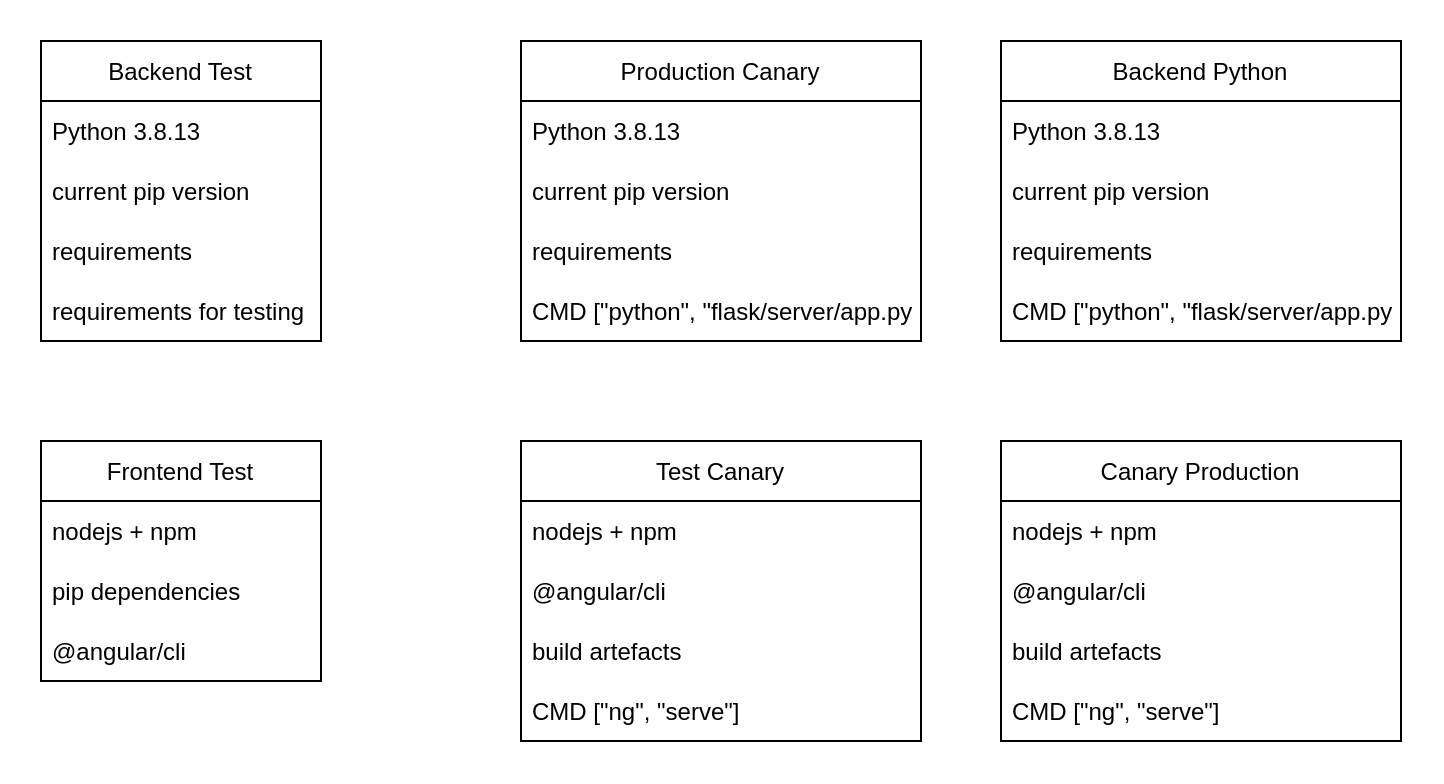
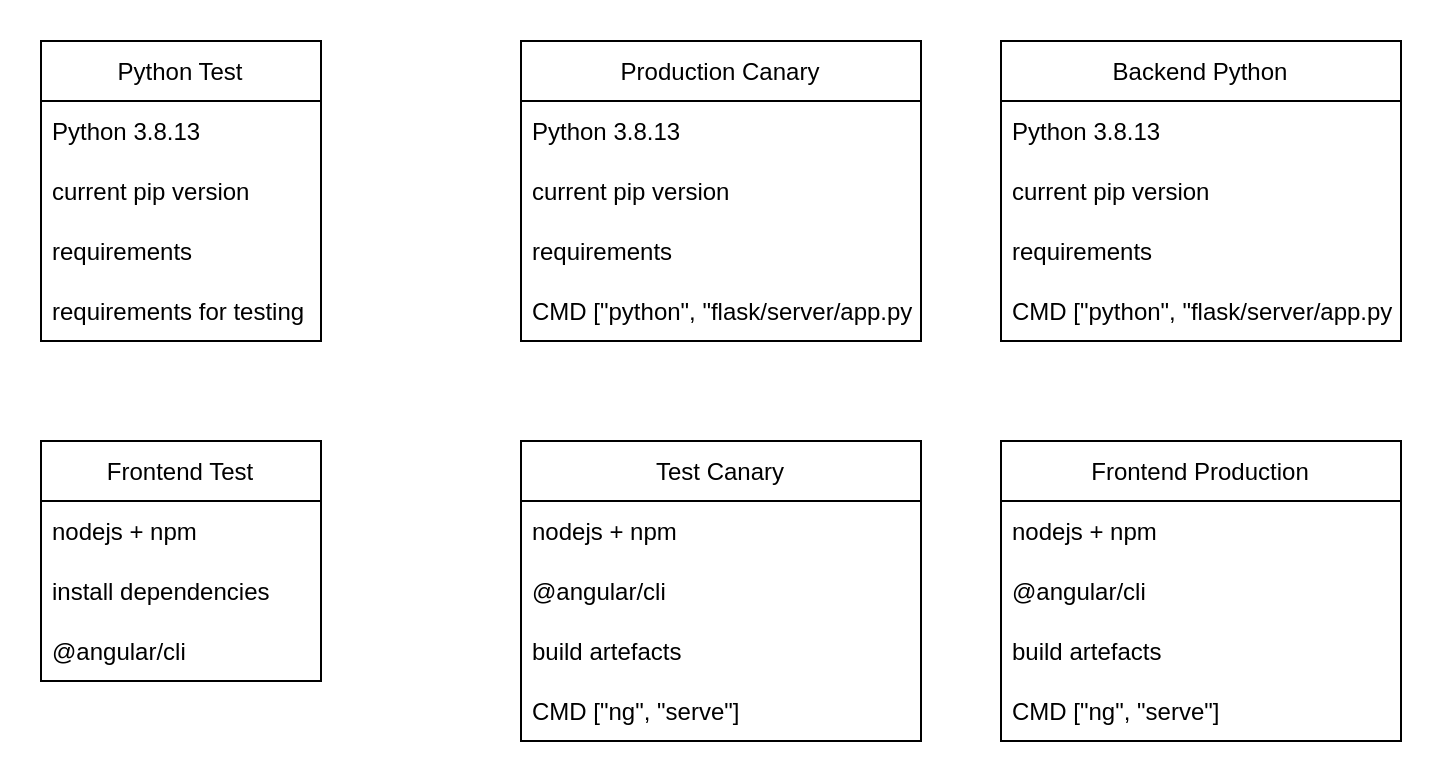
(180, 72) -> (180, 72)
(1200, 472) -> (1200, 472)
(150, 592) -> (171, 592)
